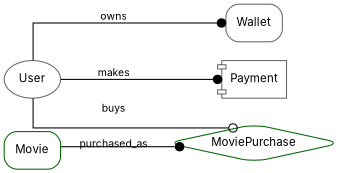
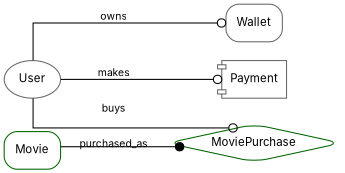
(107, 23) -> (107, 23)
(137, 79) -> (137, 79)
